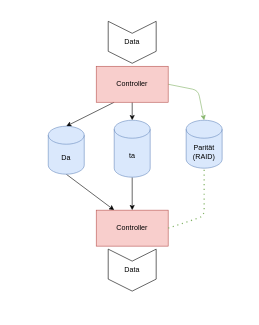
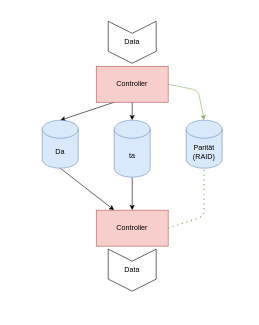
(66, 150) -> (60, 144)
